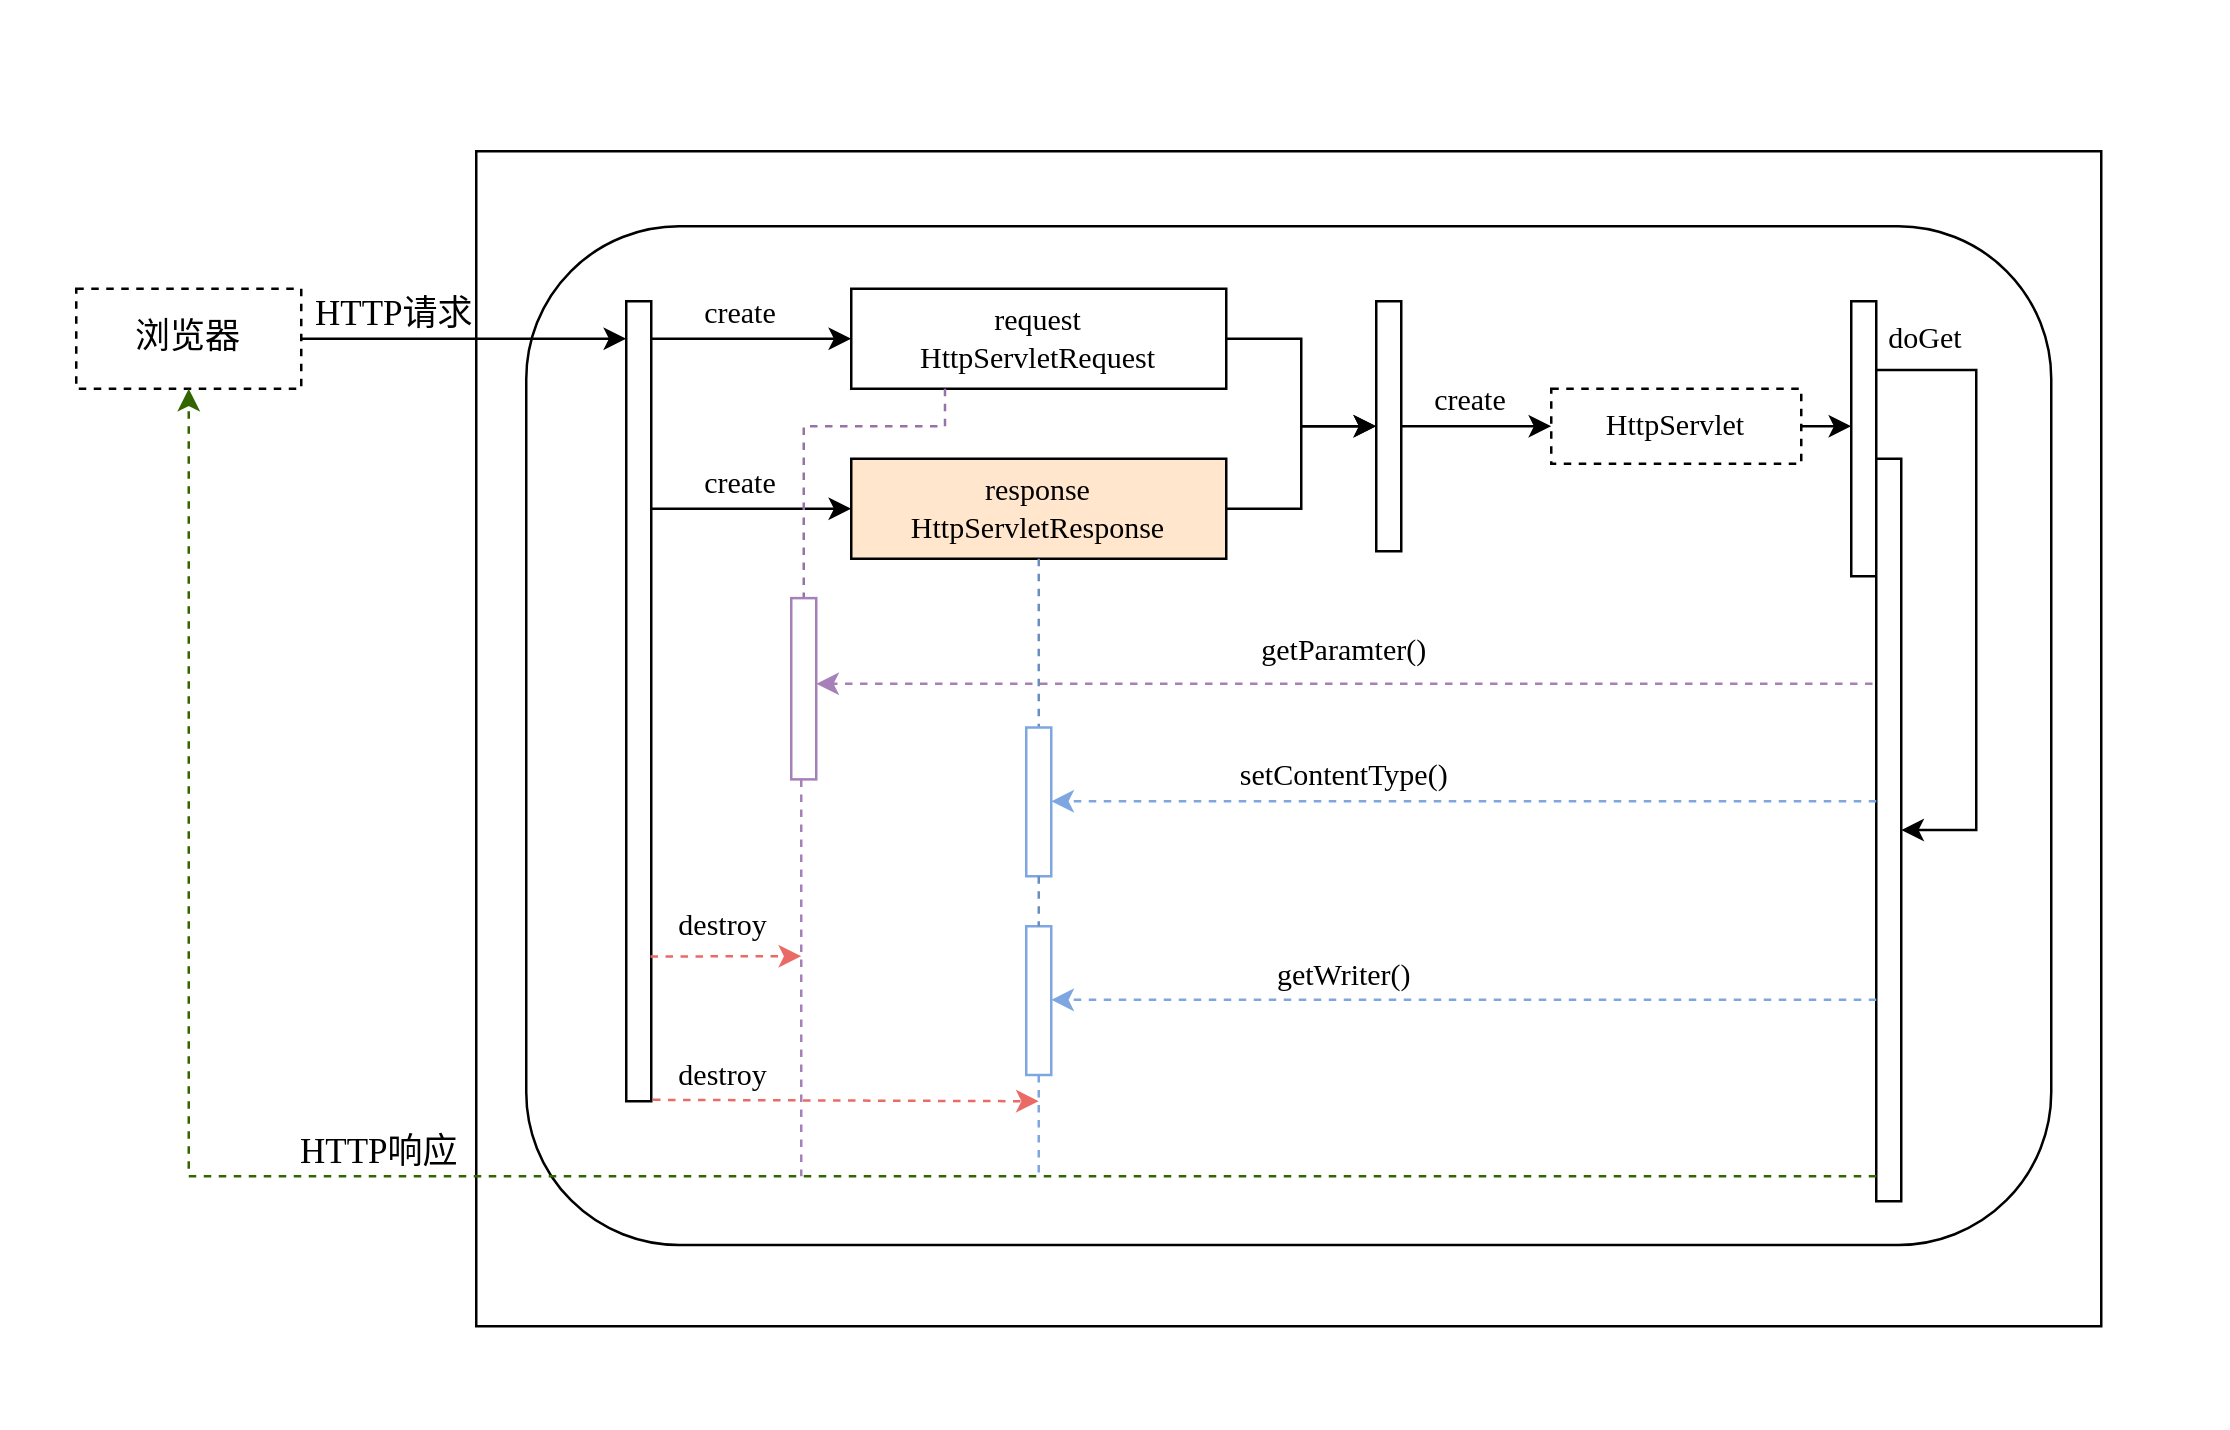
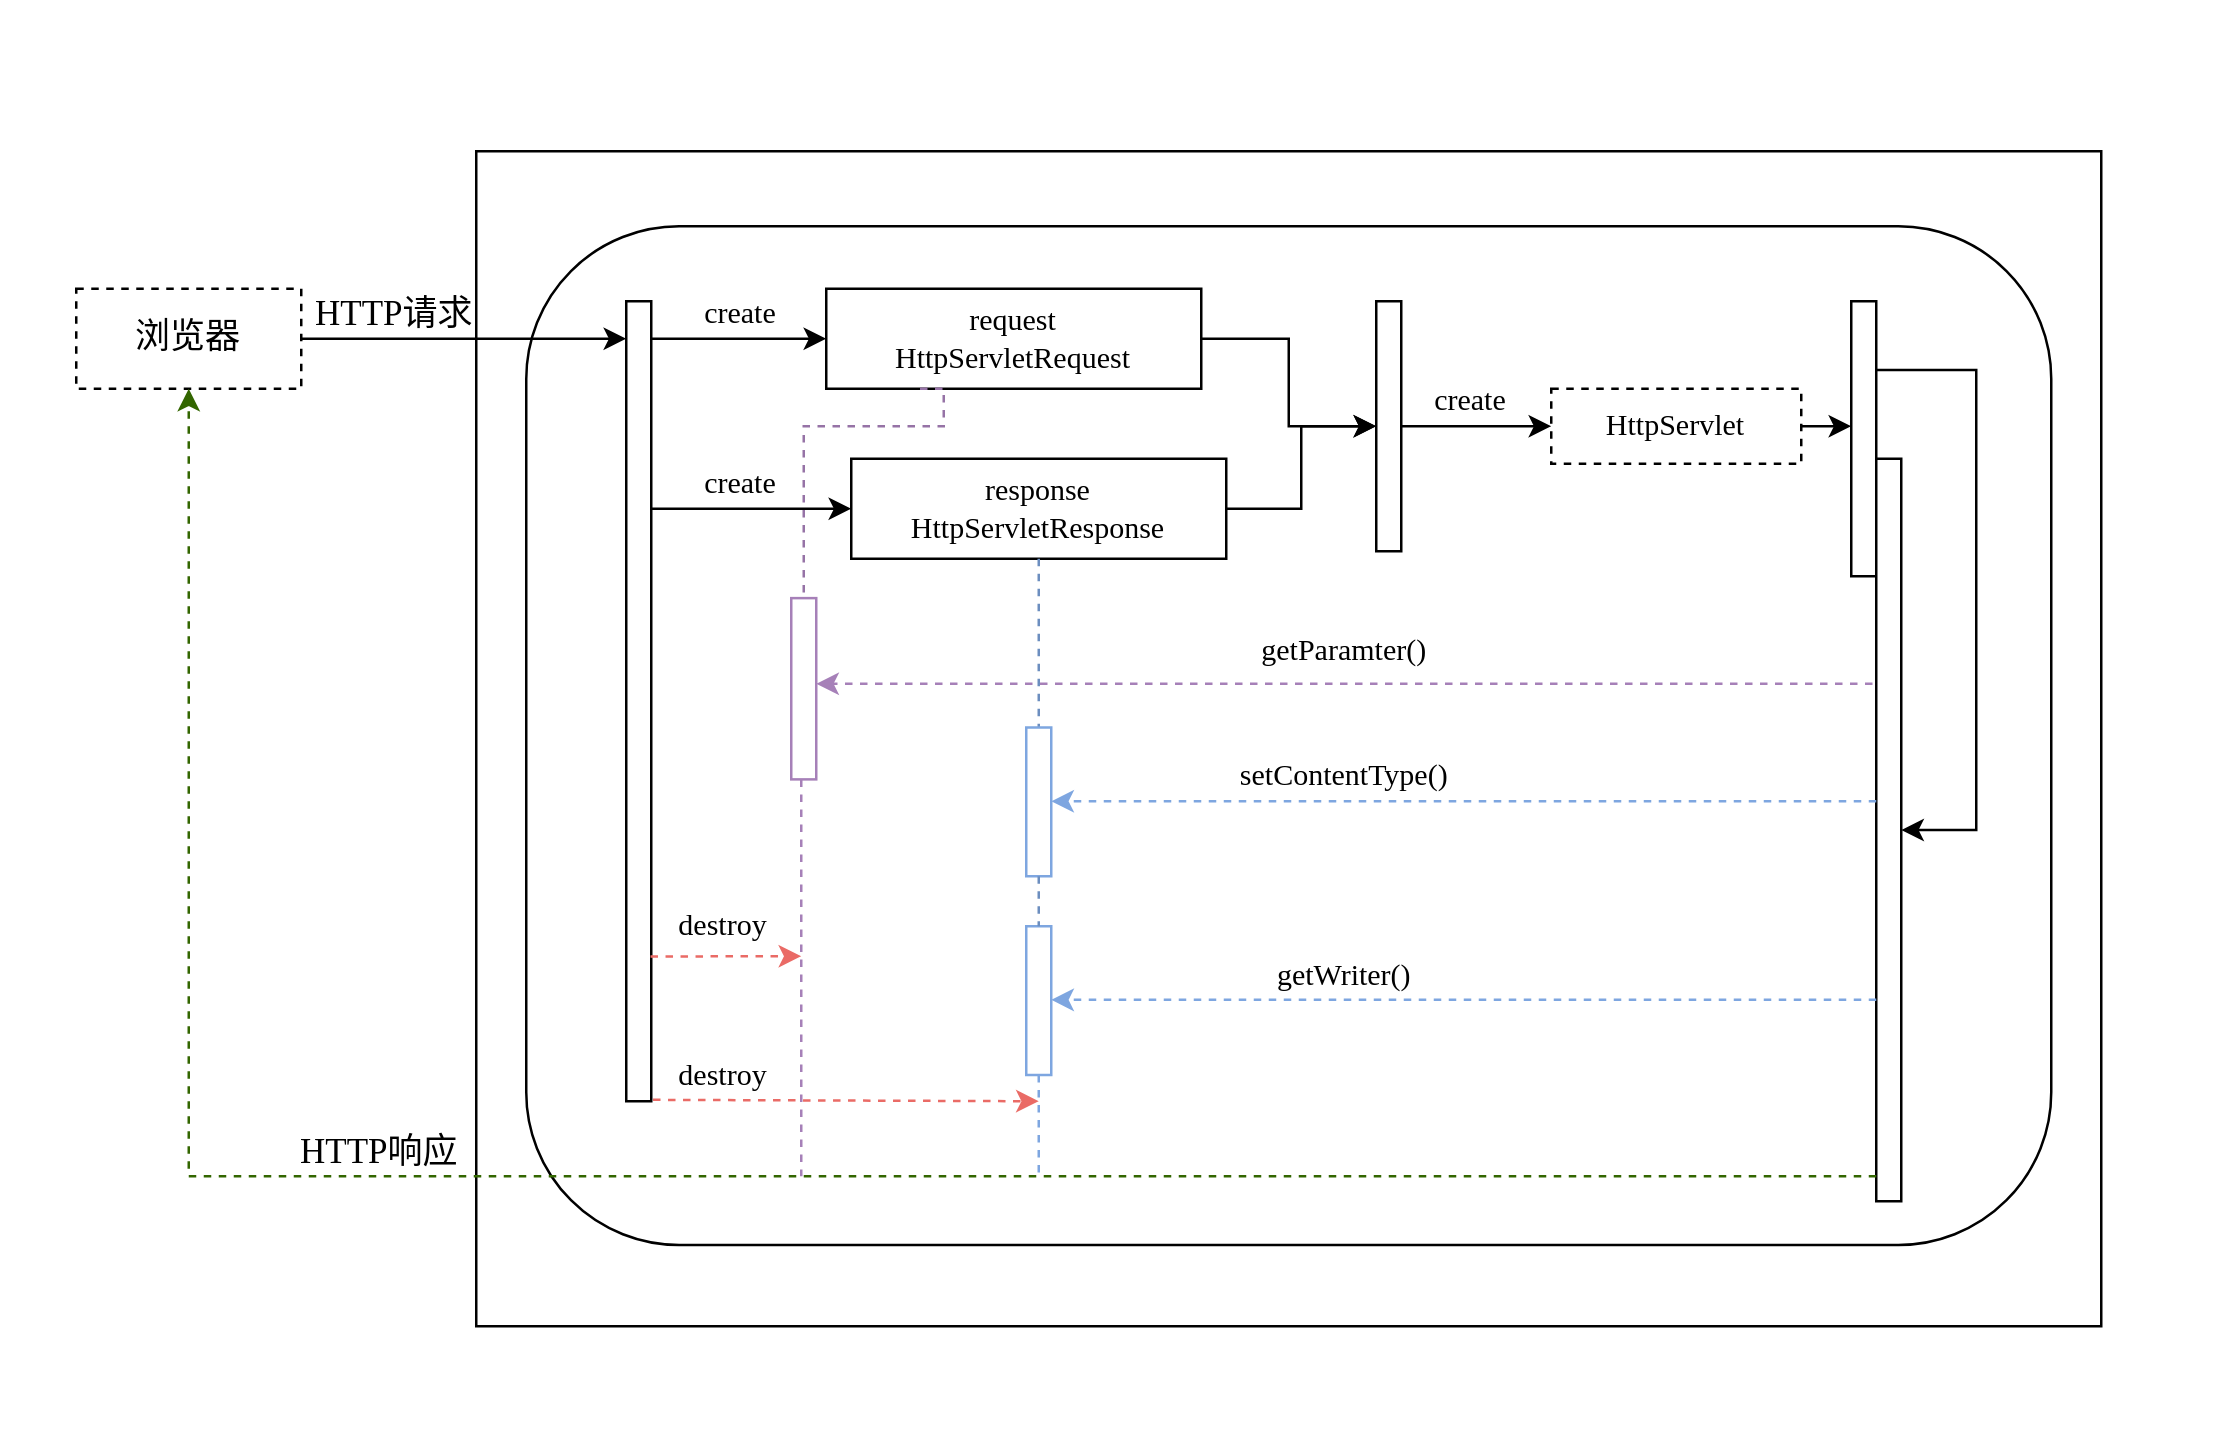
(1039, 339) -> (1014, 339)
(1926, 339) -> none
(1039, 509) -> (1039, 509)
